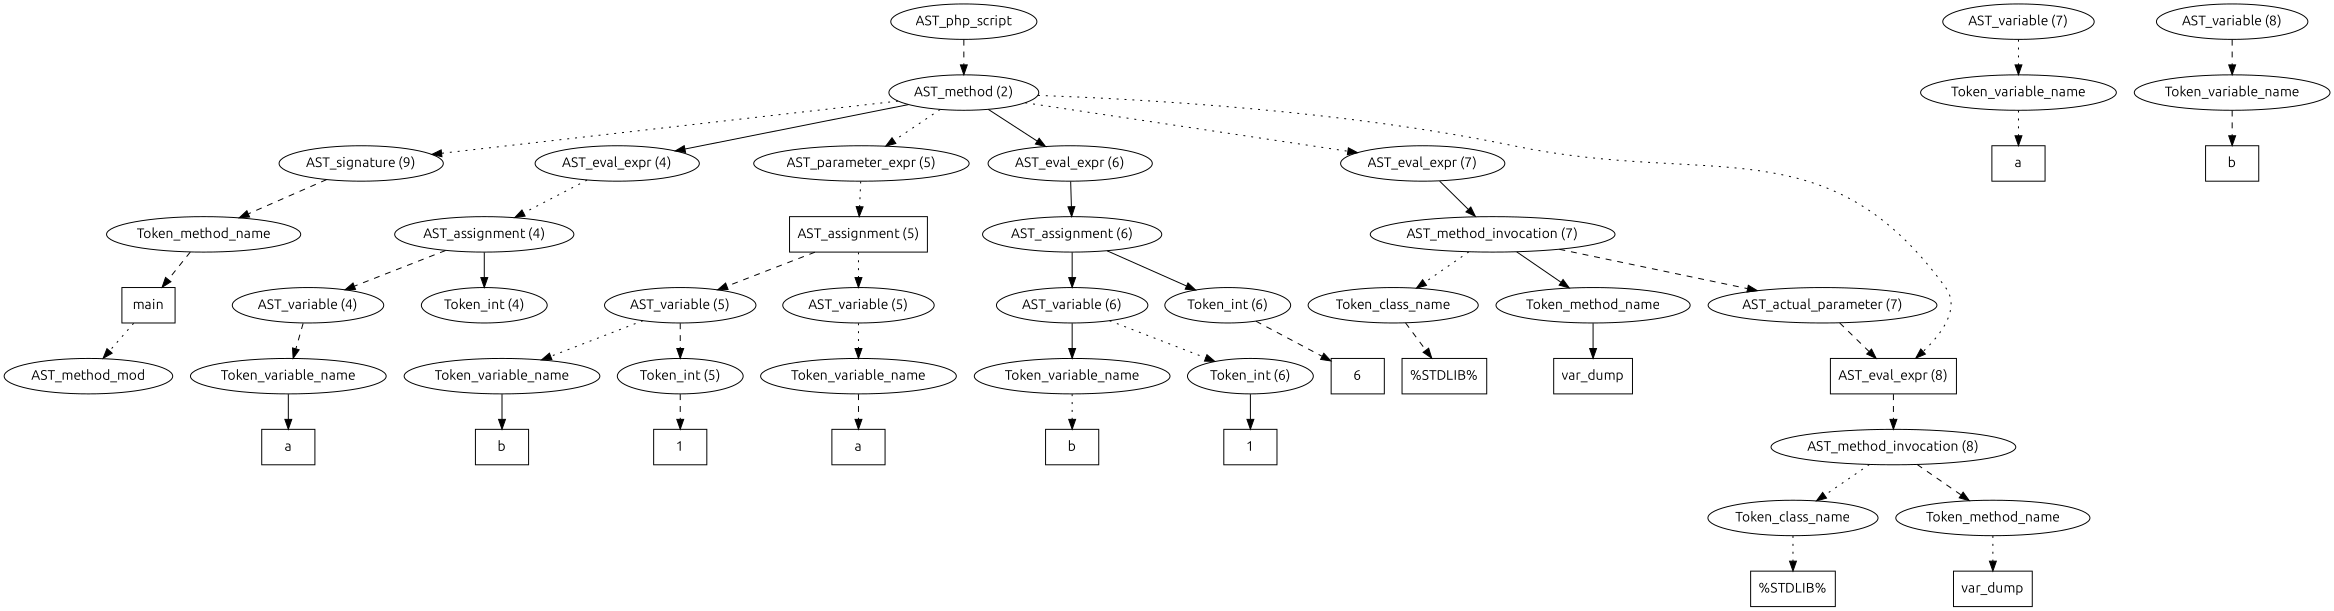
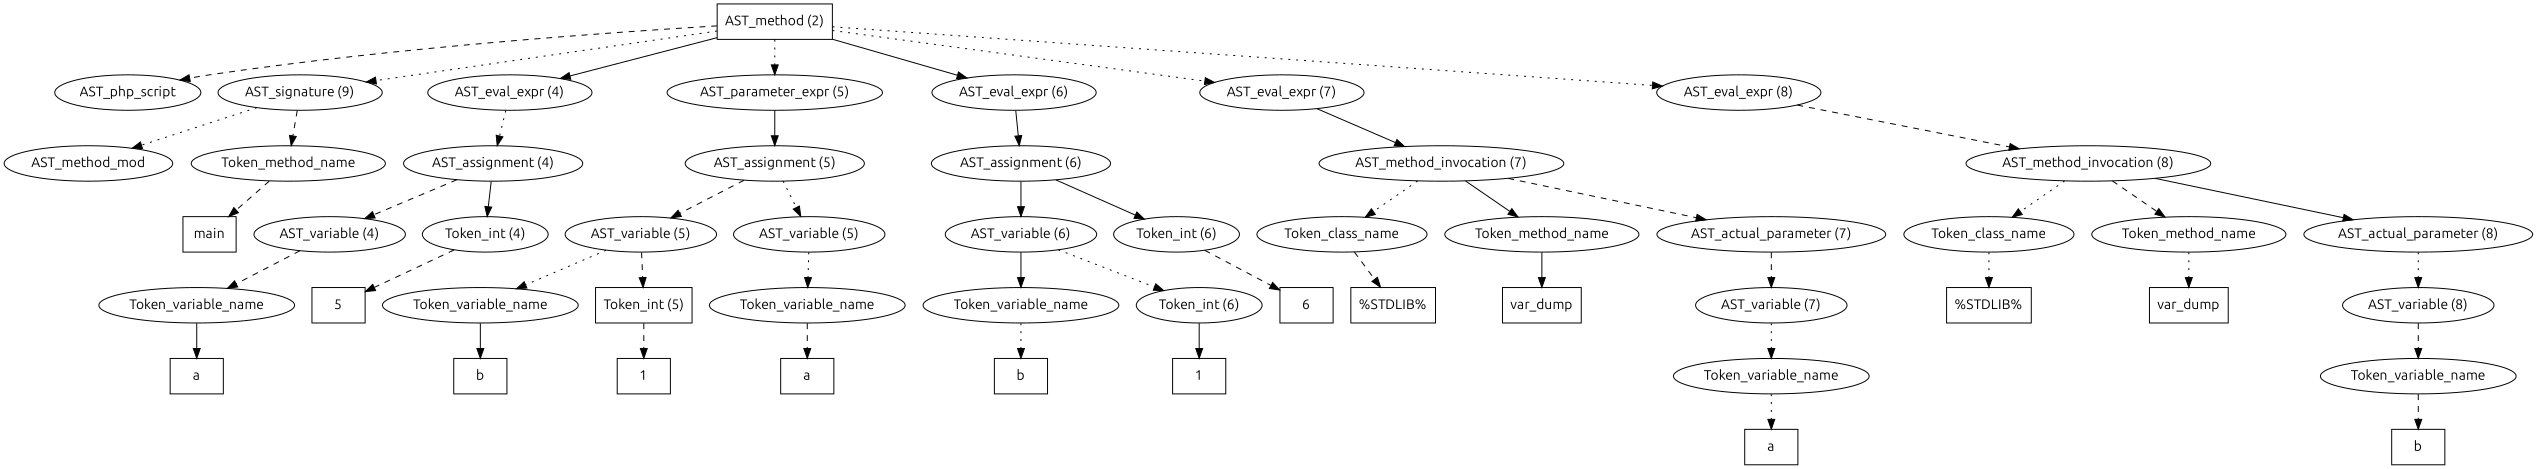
(964, 52) -> (453, 46)
(964, 93) -> (775, 22)
(860, 194) -> (775, 123)
(858, 234) -> (775, 163)
none -> (2418, 234)
none -> (339, 305)
(122, 337) -> (199, 126)
(1854, 337) -> (1771, 265)
(680, 376) -> (644, 305)
(1893, 376) -> (1739, 93)
